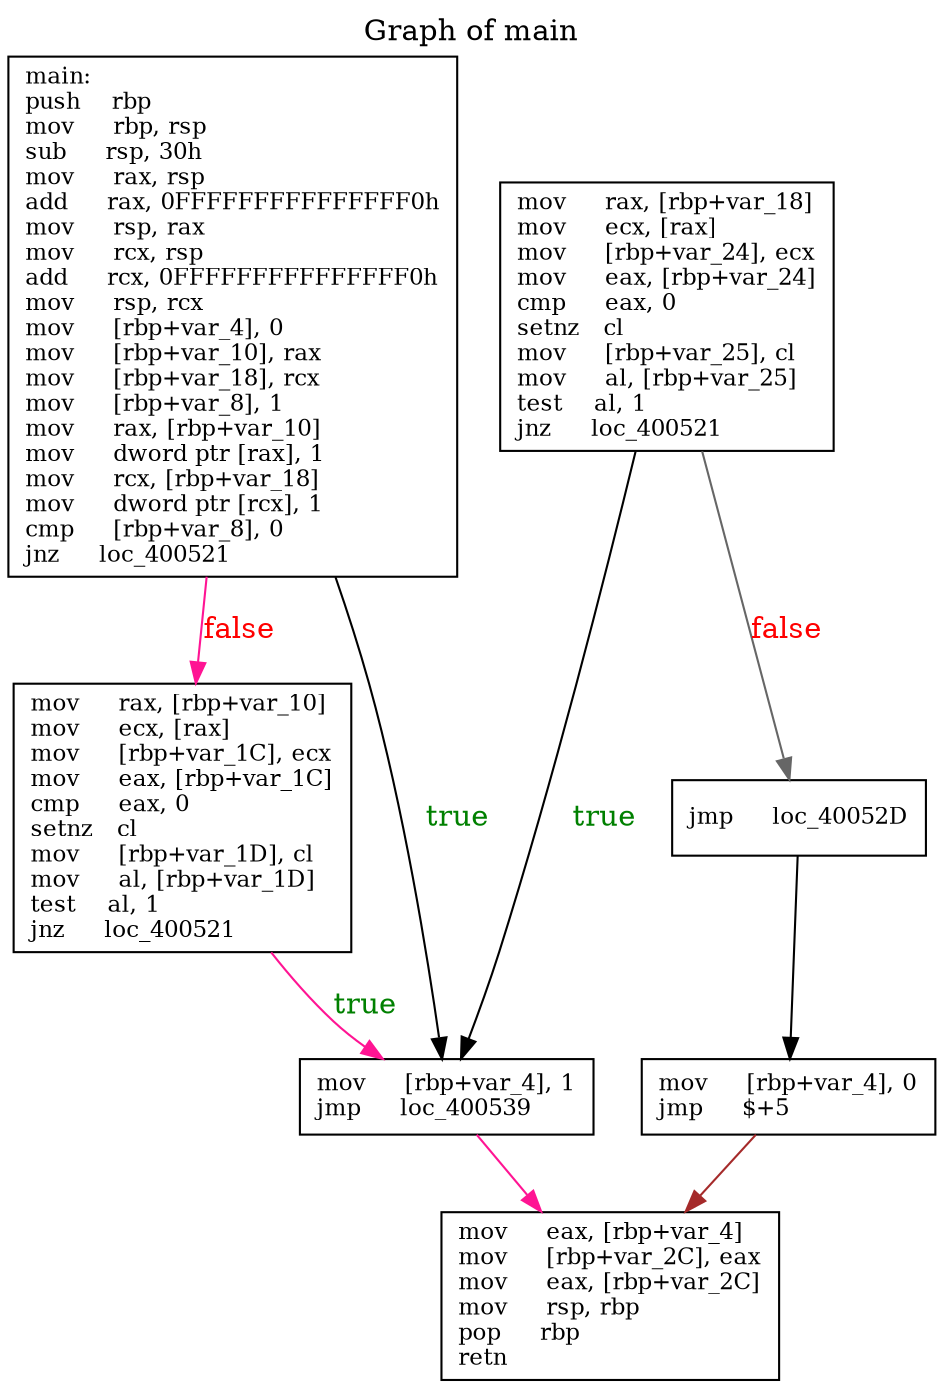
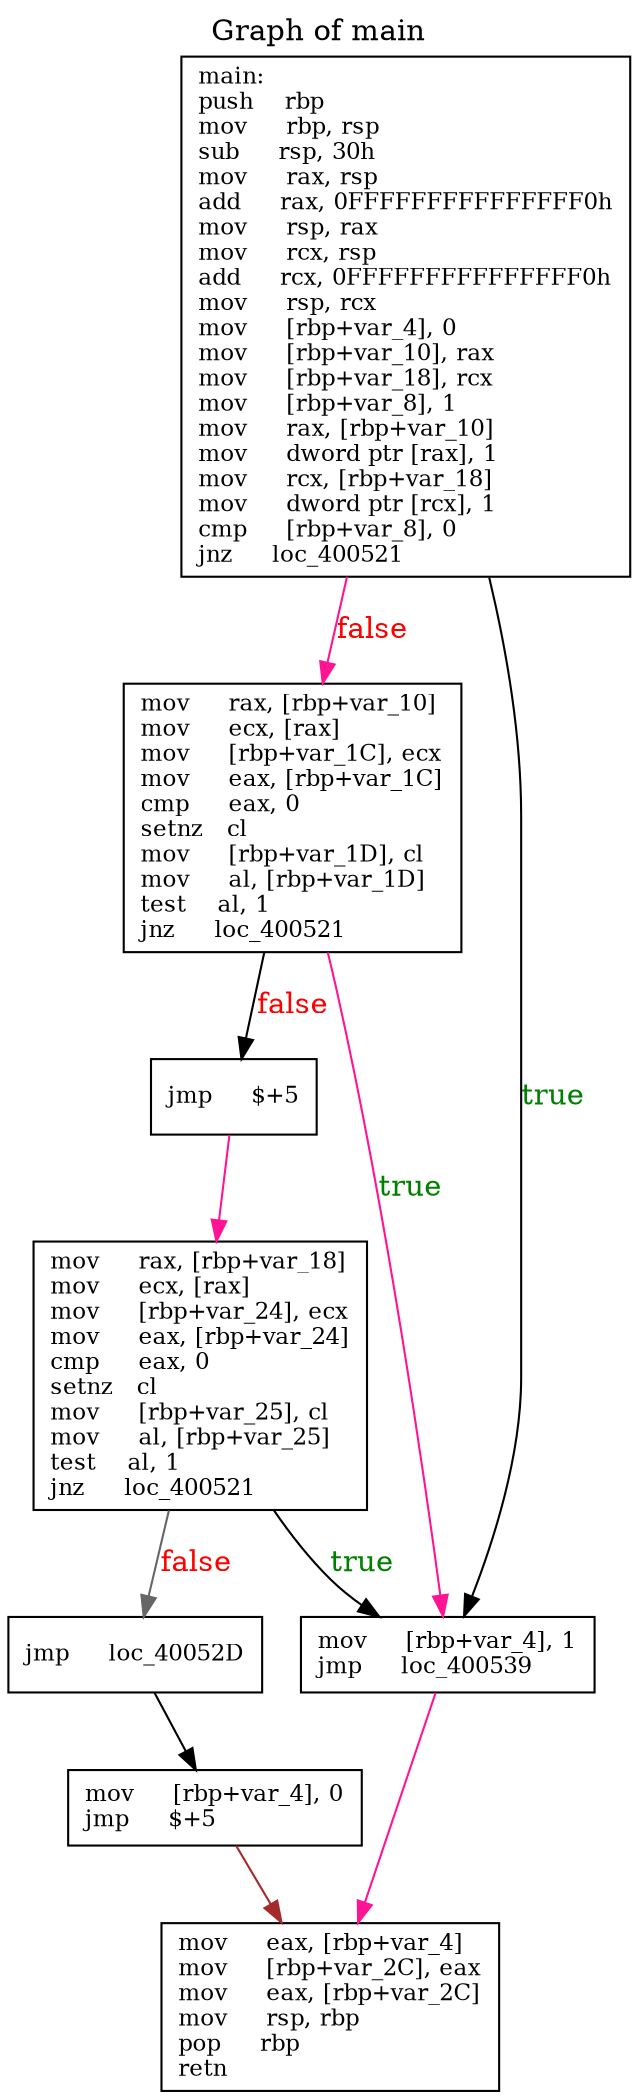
none -> (234, 1097)
